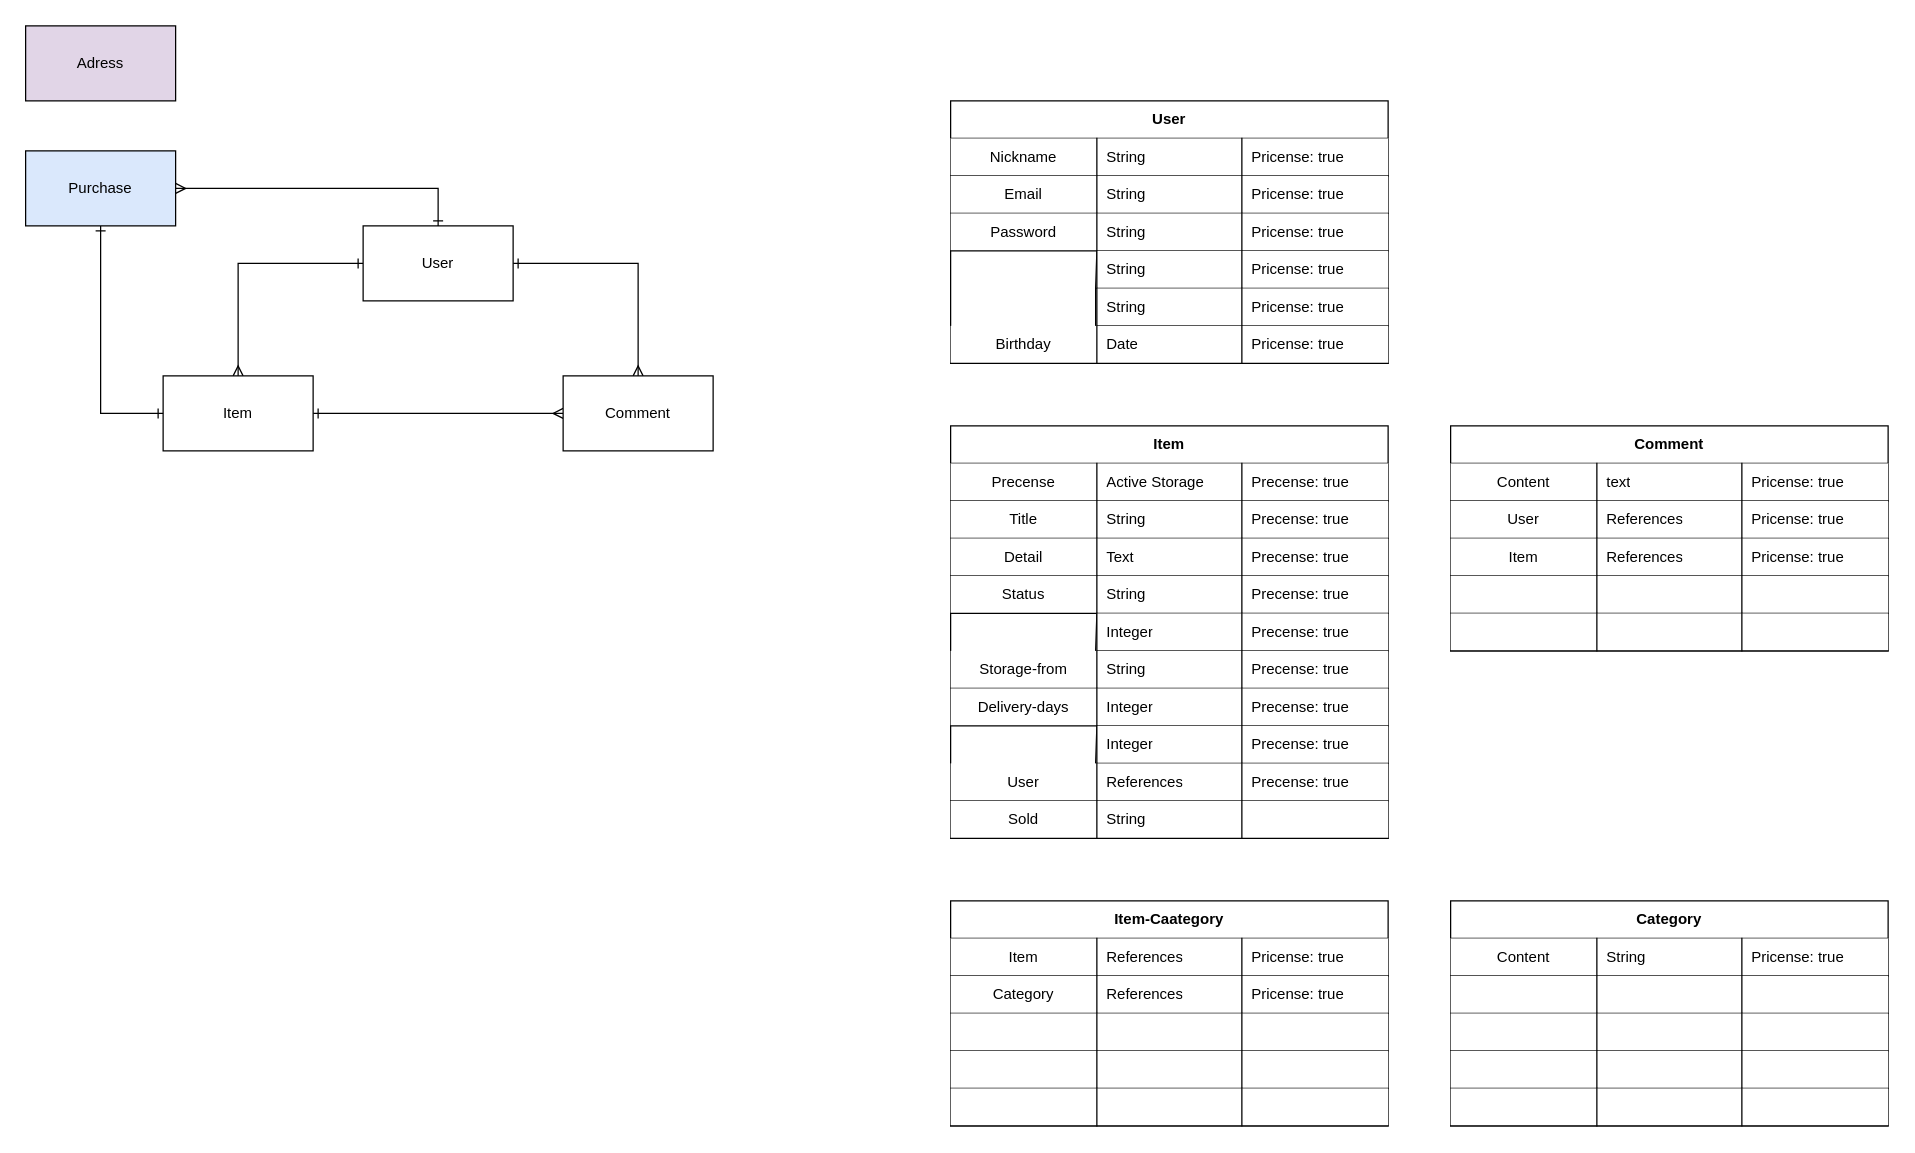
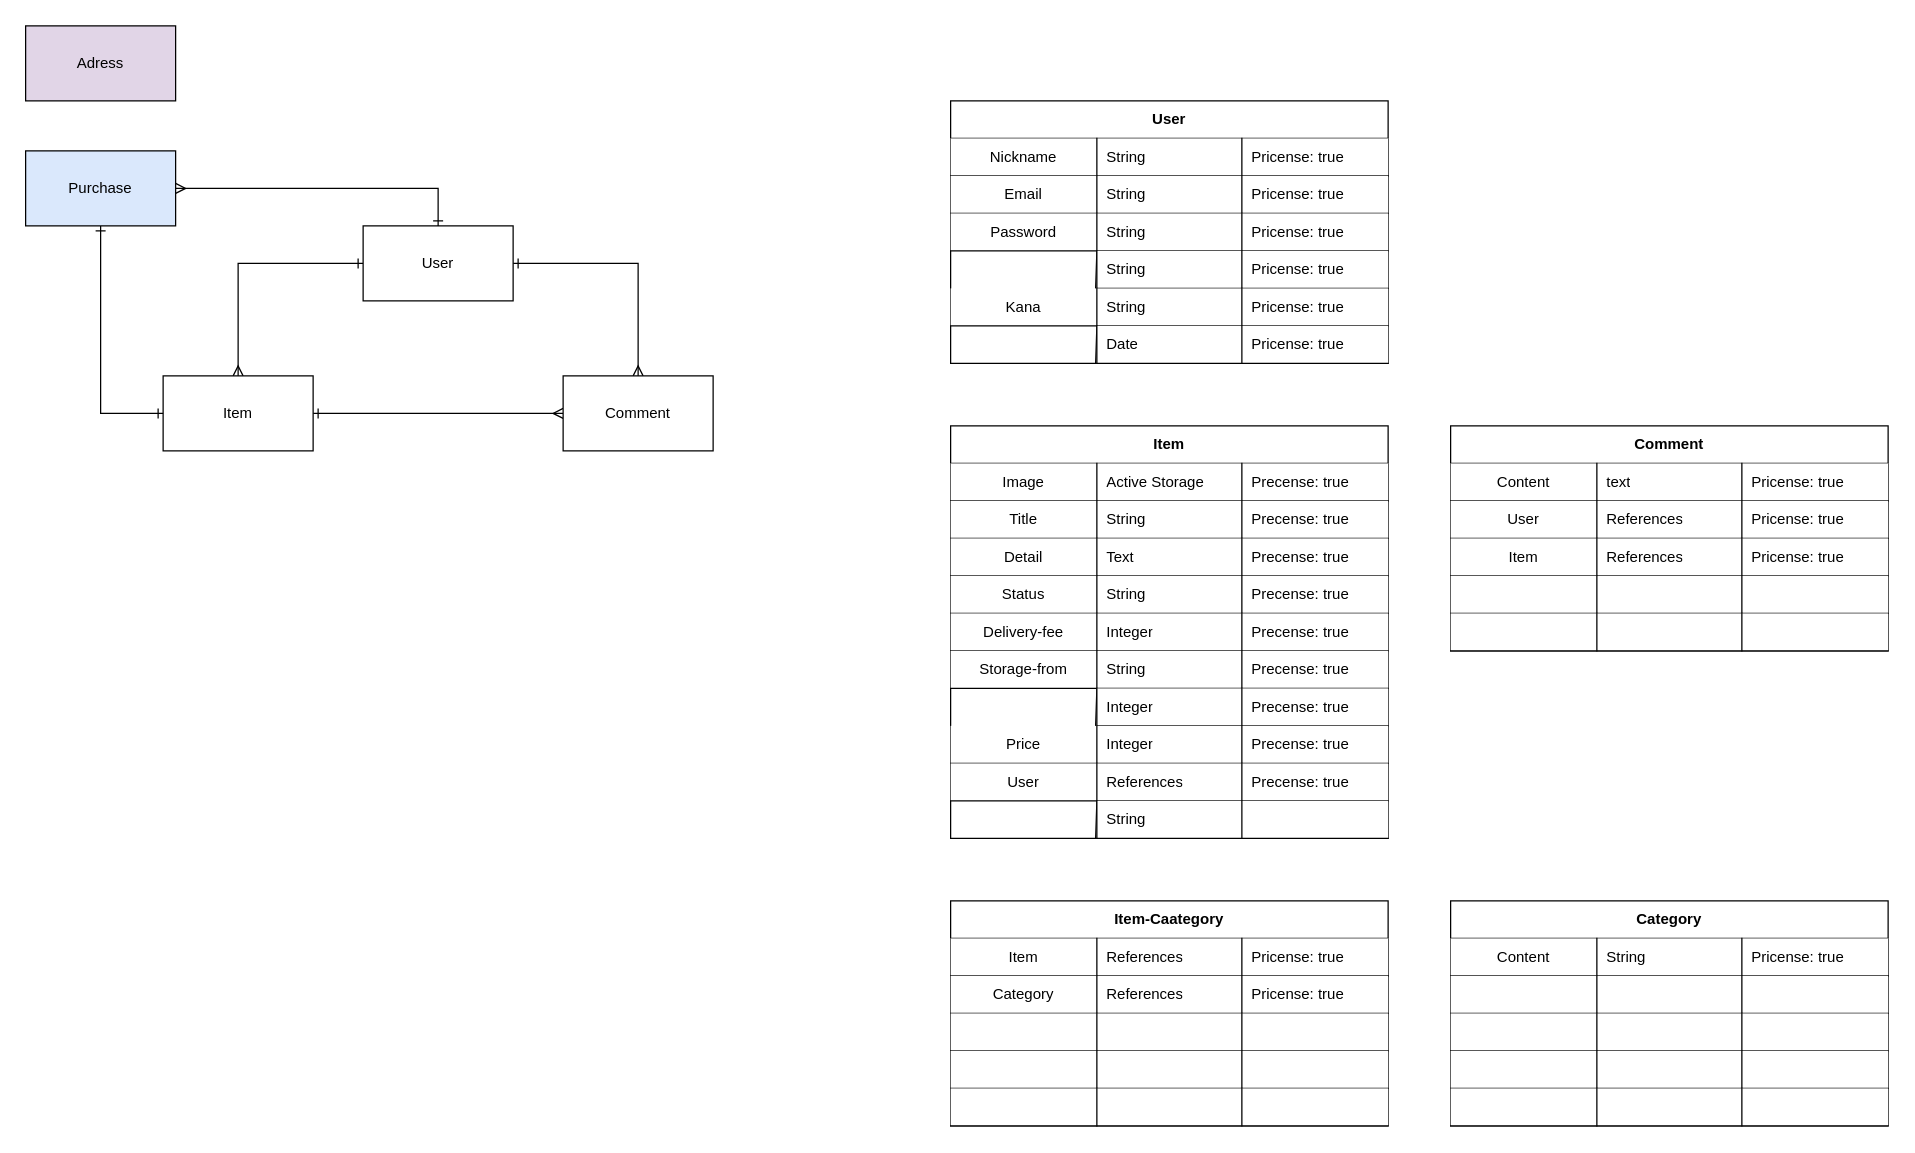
none -> (1024, 307)
(1024, 344) -> none
(1024, 482) -> (1024, 482)
none -> (1024, 632)
(1024, 707) -> none
none -> (1024, 744)
(1024, 819) -> none
